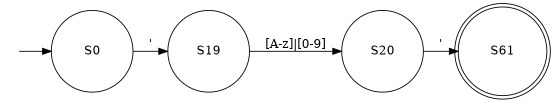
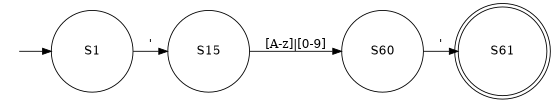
(92, 51) -> (92, 51)
(209, 51) -> (209, 51)
(383, 51) -> (383, 51)
